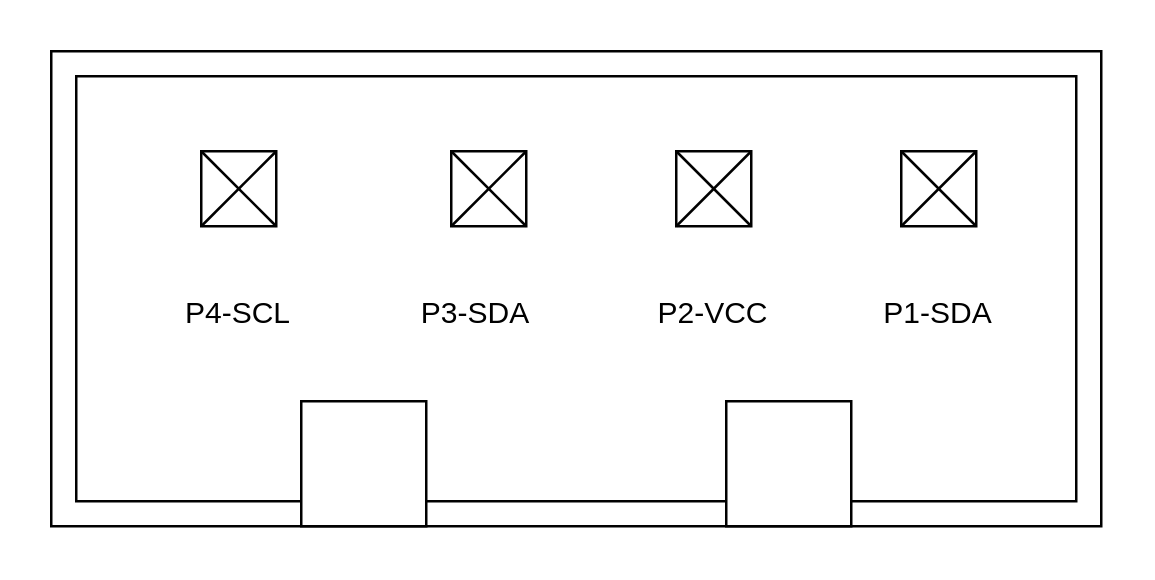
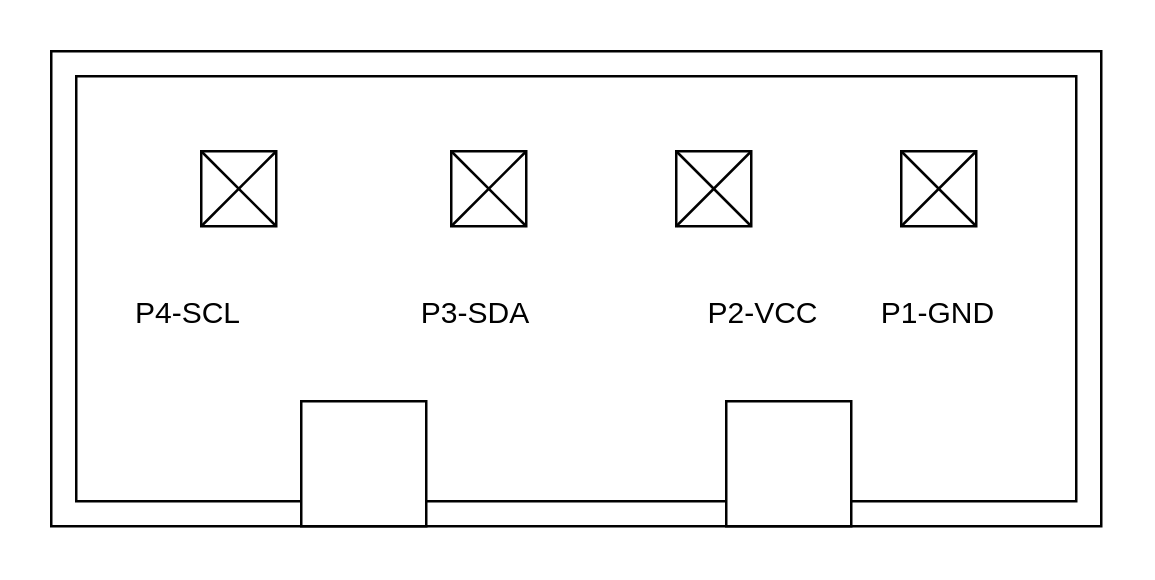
(239, 314) -> (189, 314)
(714, 314) -> (764, 314)
(939, 314) -> (939, 314)
